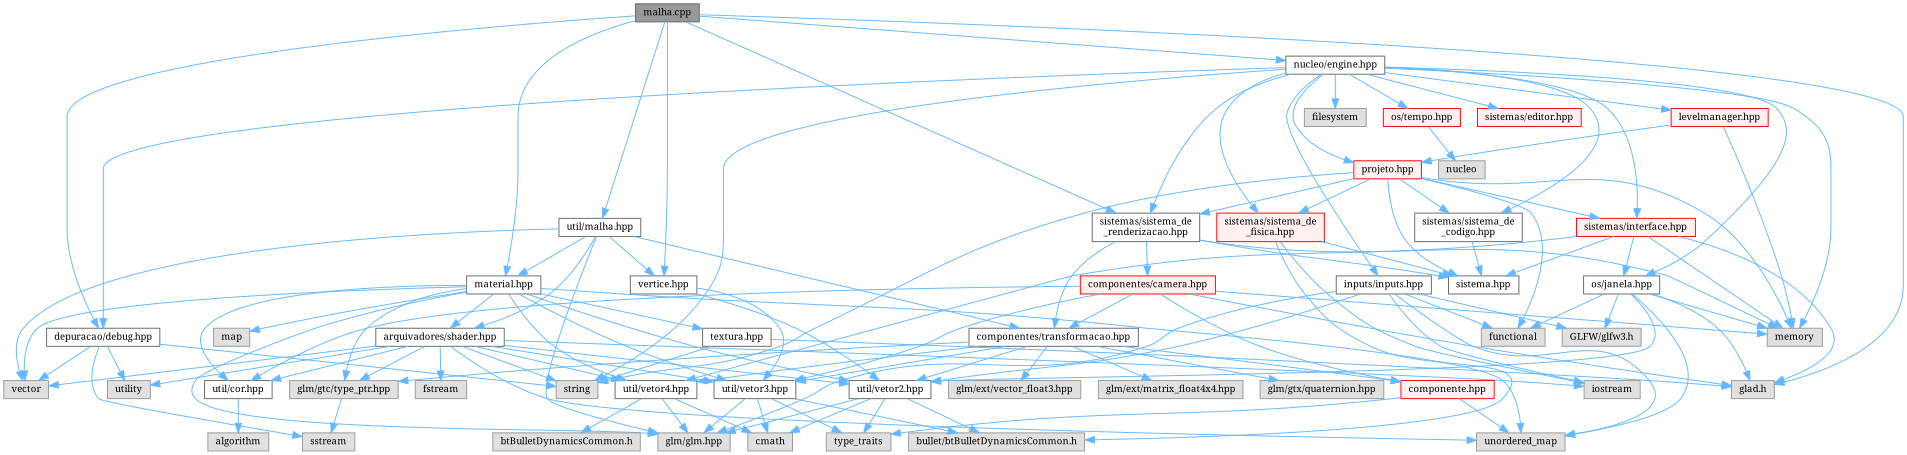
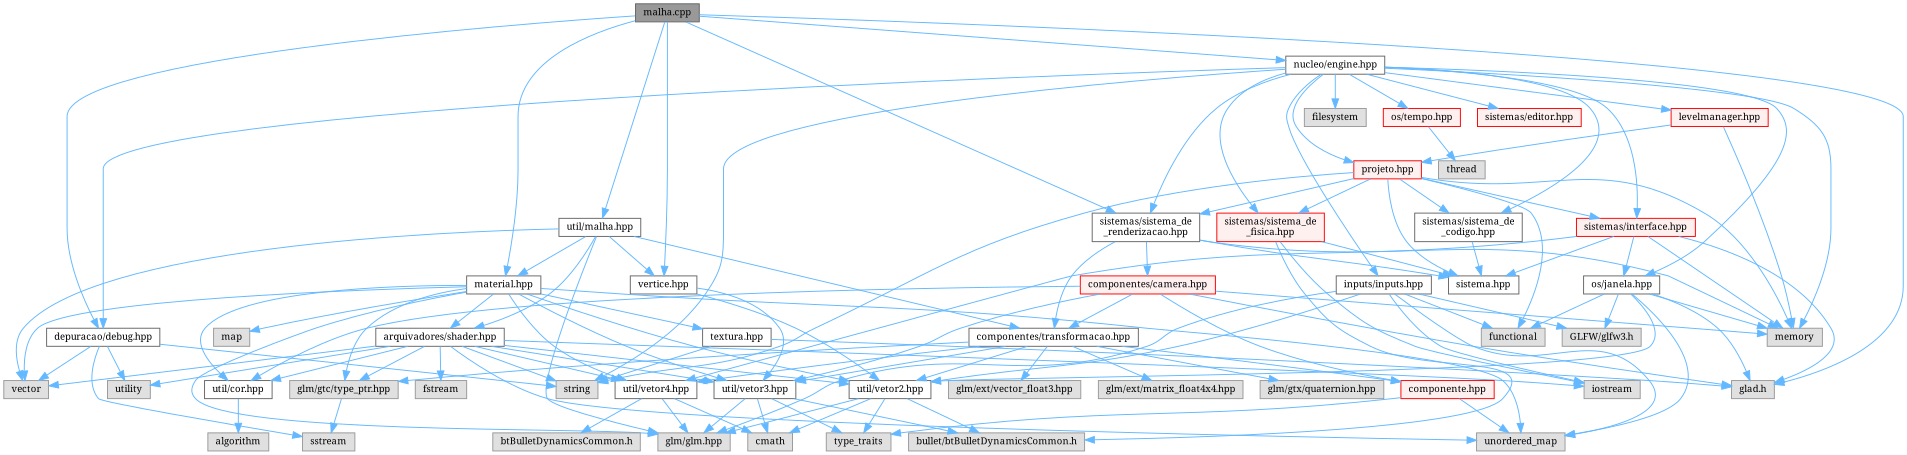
(1462, 170) -> (1462, 170)
